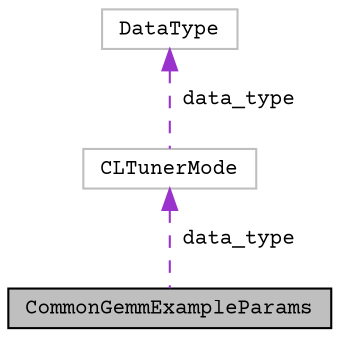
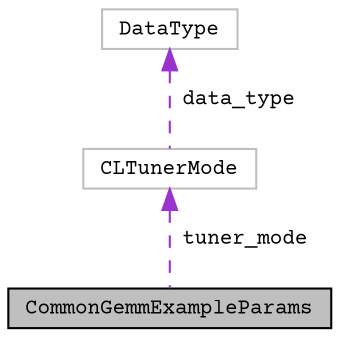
(233, 239) -> (240, 239)
